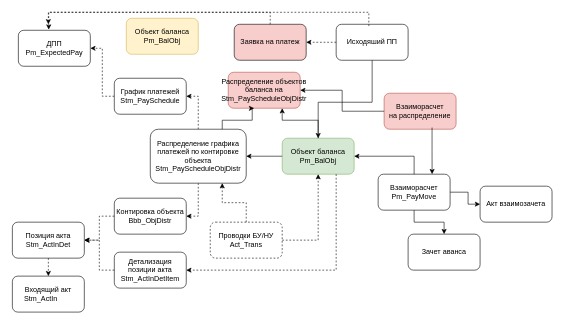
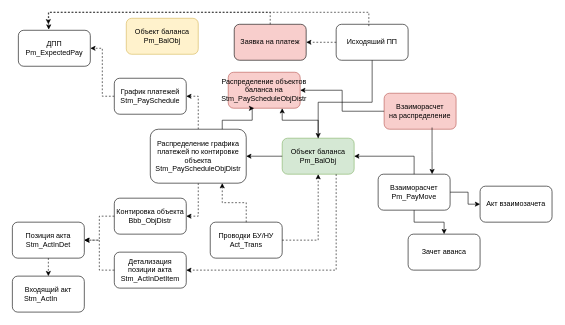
(246, 240) -> (246, 240)
